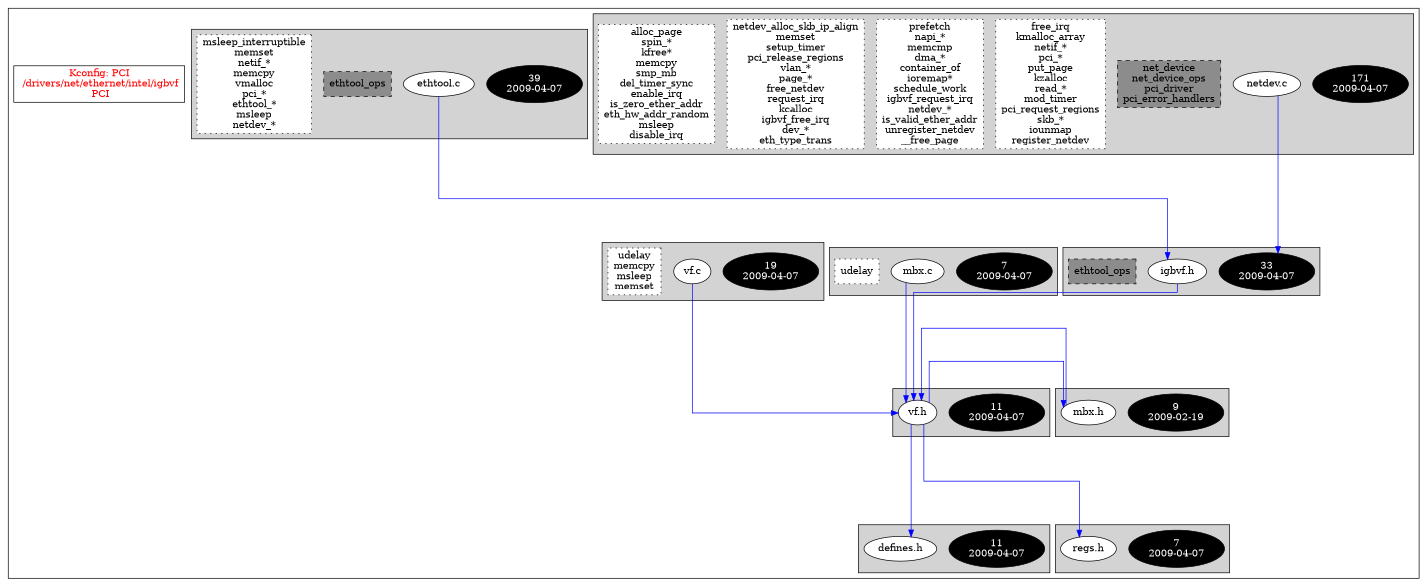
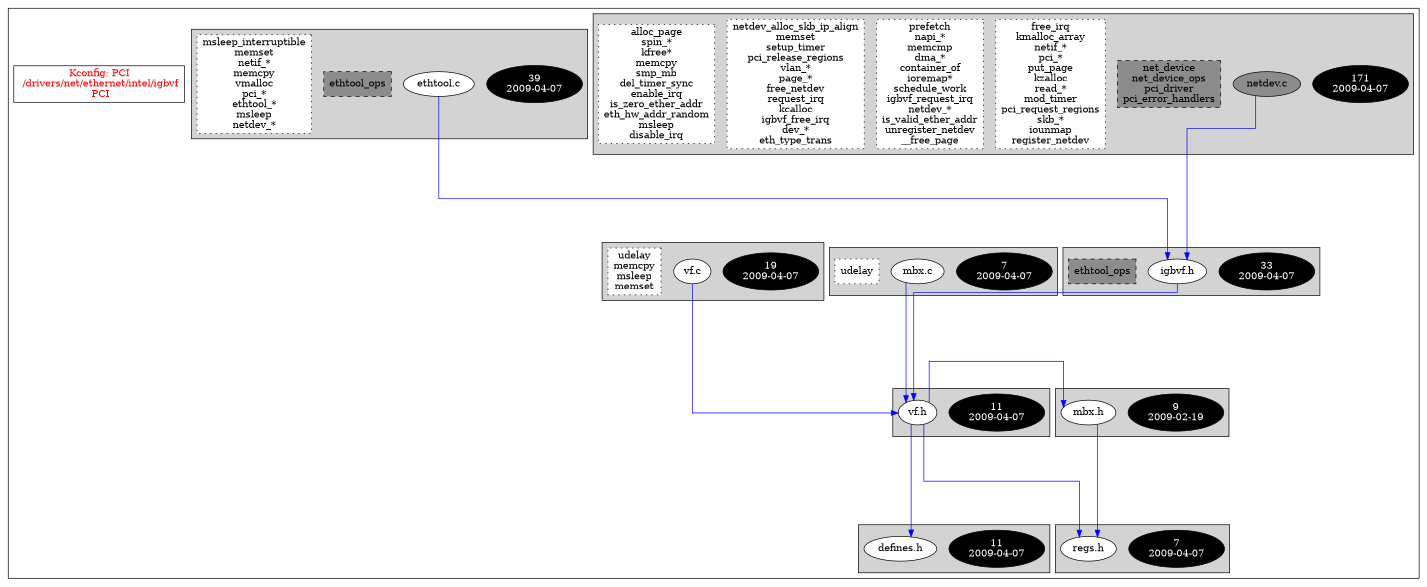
(1267, 84) -> (1267, 84)
(1278, 171) -> (1187, 140)
(1000, 328) -> (1098, 477)
